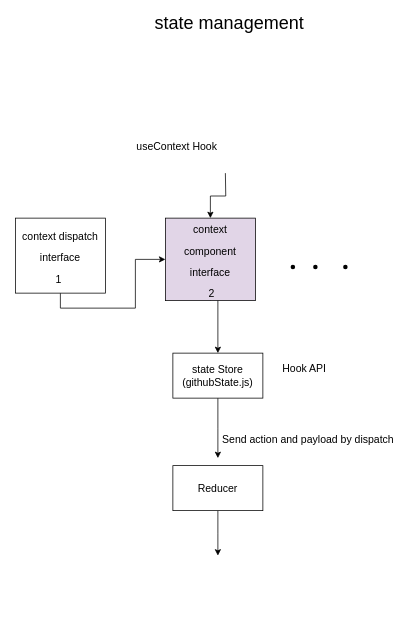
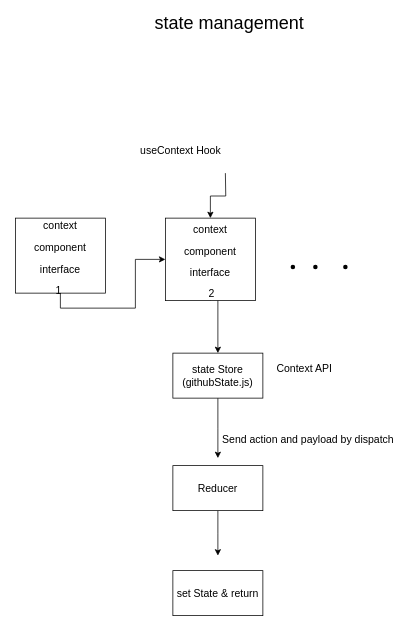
(177, 147) -> (180, 150)
(60, 255) -> (60, 255)
(210, 259) -> (210, 259)
(305, 368) -> (305, 368)
none -> (218, 593)
